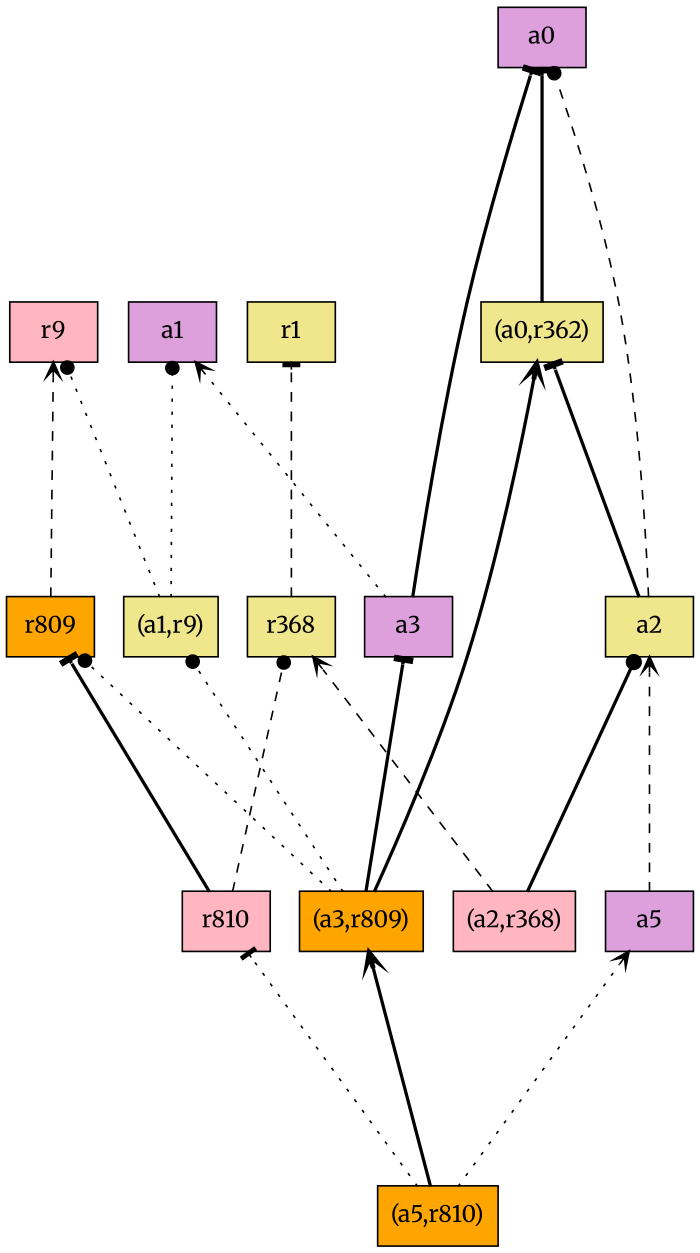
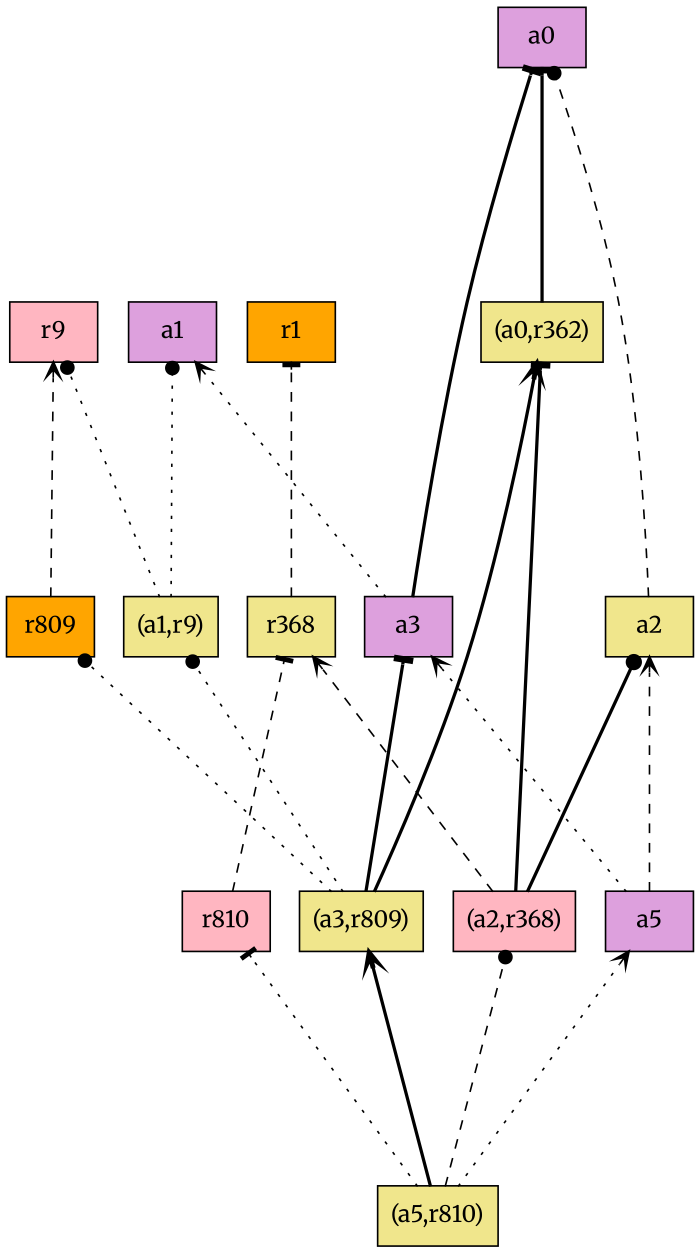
(291, 332) -> (291, 332)
(597, 483) -> (528, 631)
(141, 778) -> none
none -> (534, 780)
(257, 784) -> (257, 784)
(361, 921) -> (361, 921)
none -> (474, 1075)
(438, 1216) -> (438, 1216)
